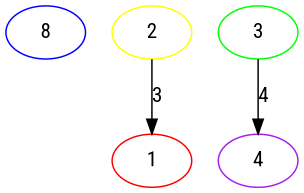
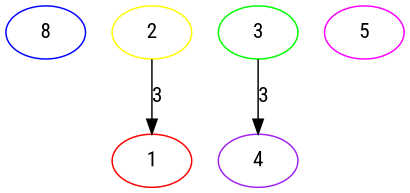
none -> (364, 32)
(263, 97) -> (263, 97)
